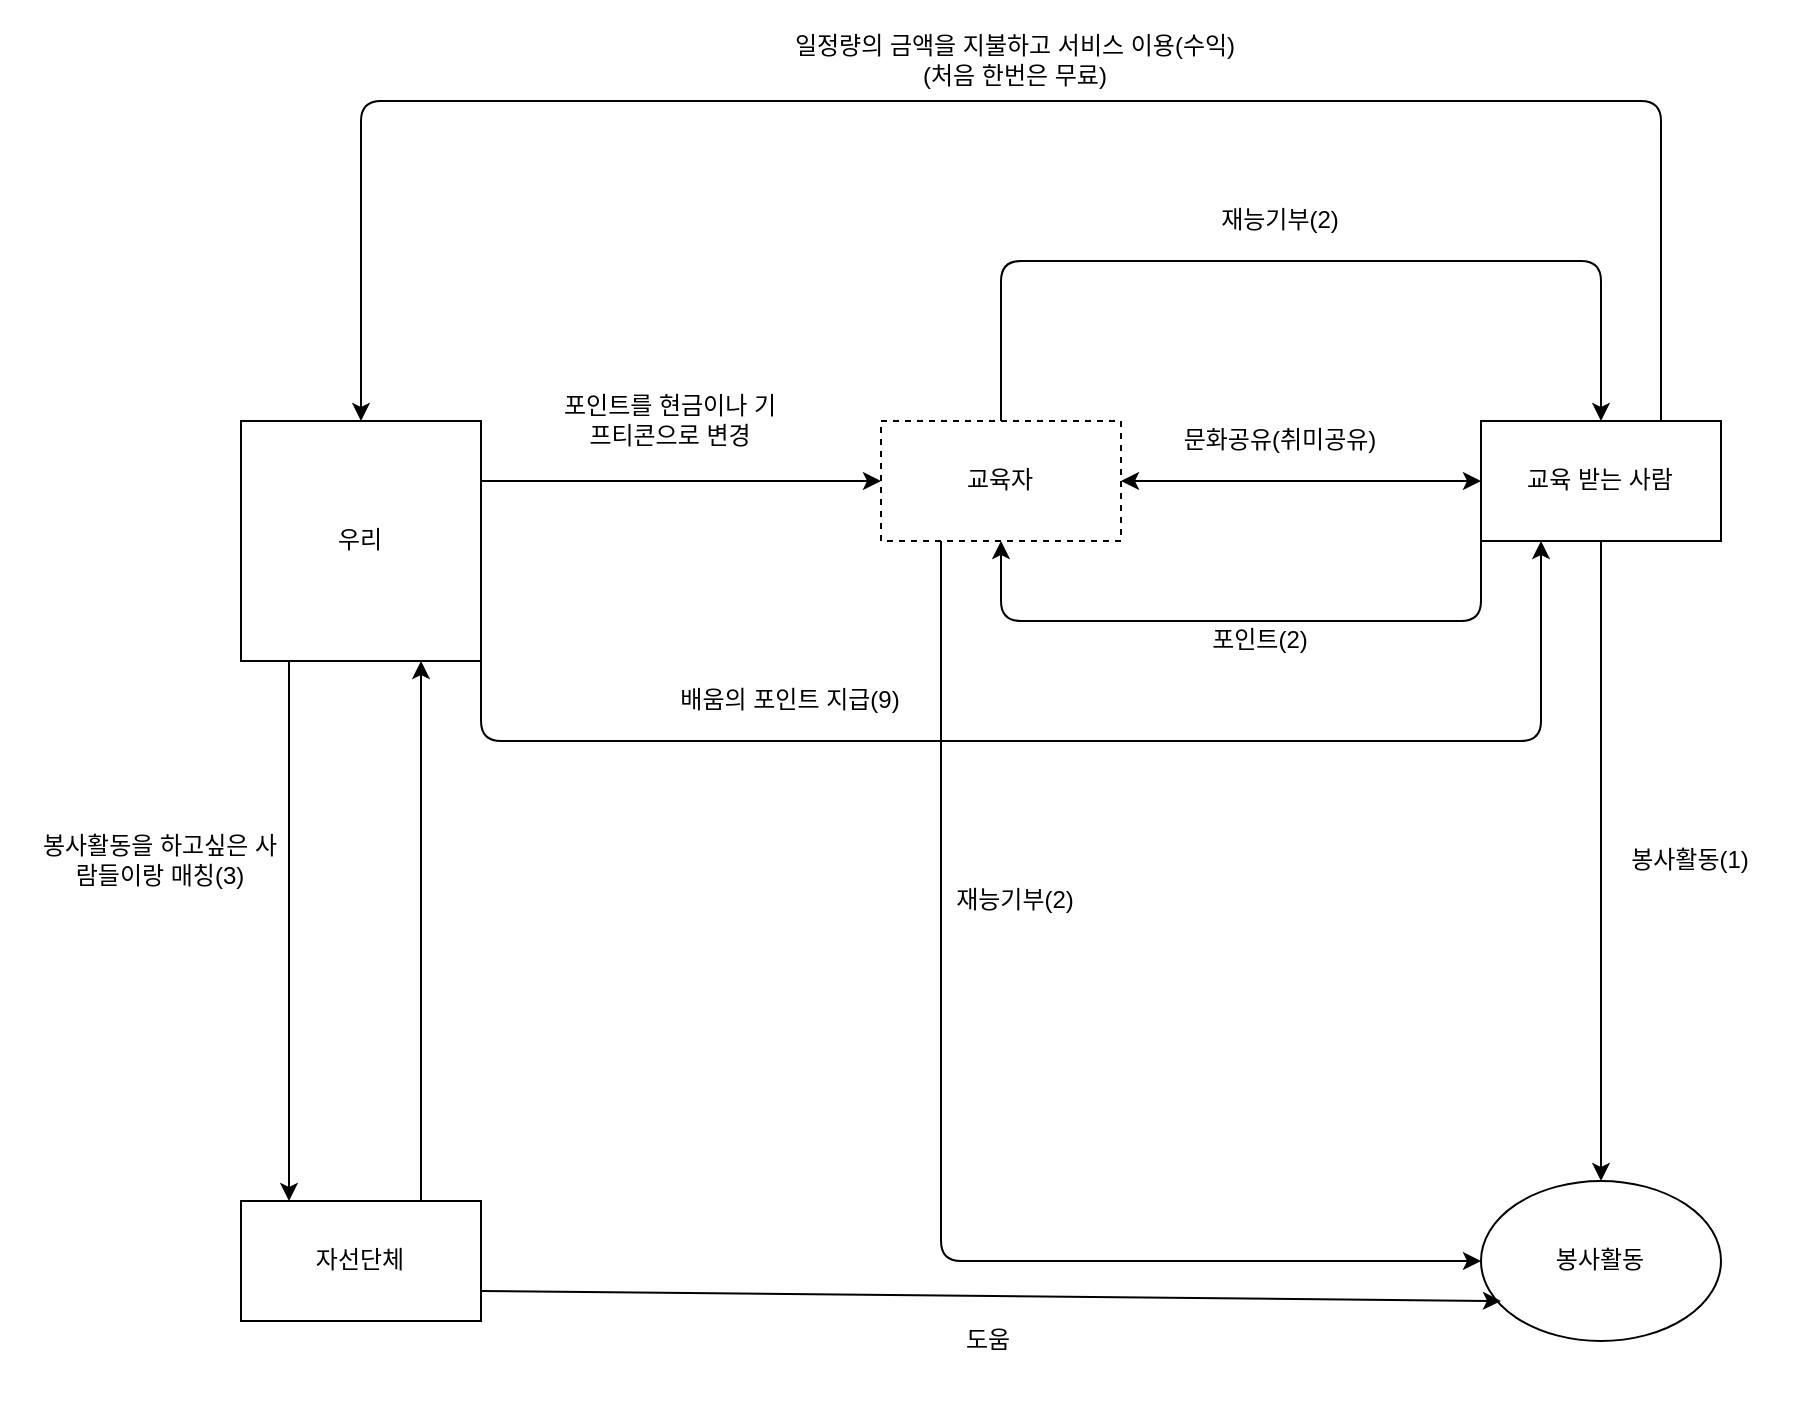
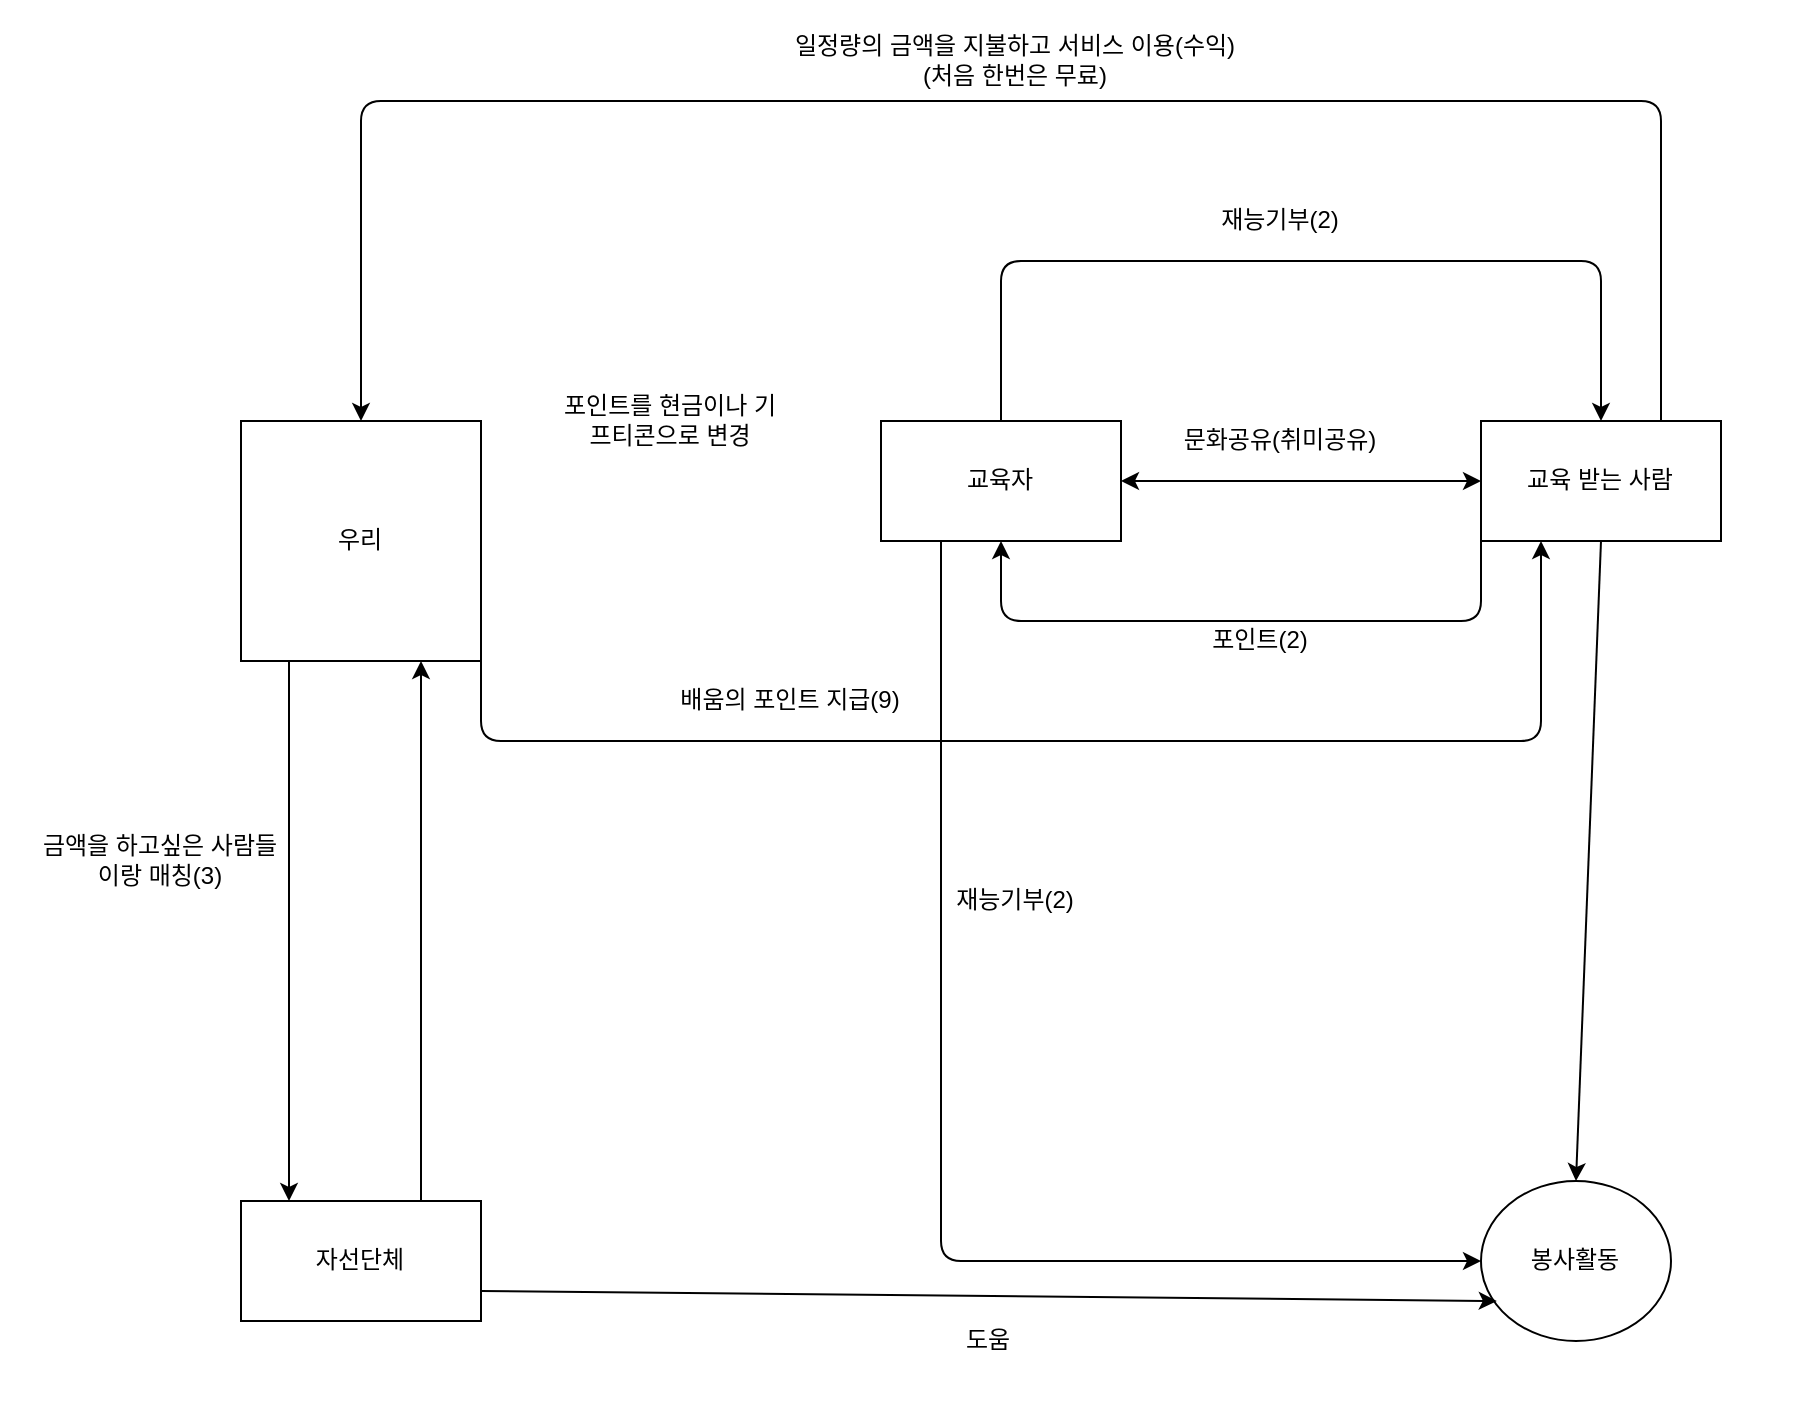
(674, 481) -> none
(1001, 481) -> (1001, 481)
(161, 861) -> (161, 861)
(1691, 861) -> none
(1601, 1261) -> (1576, 1261)
